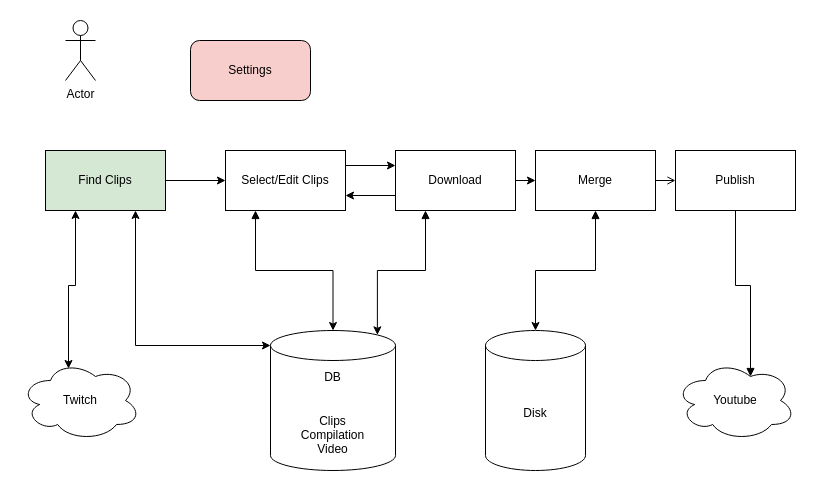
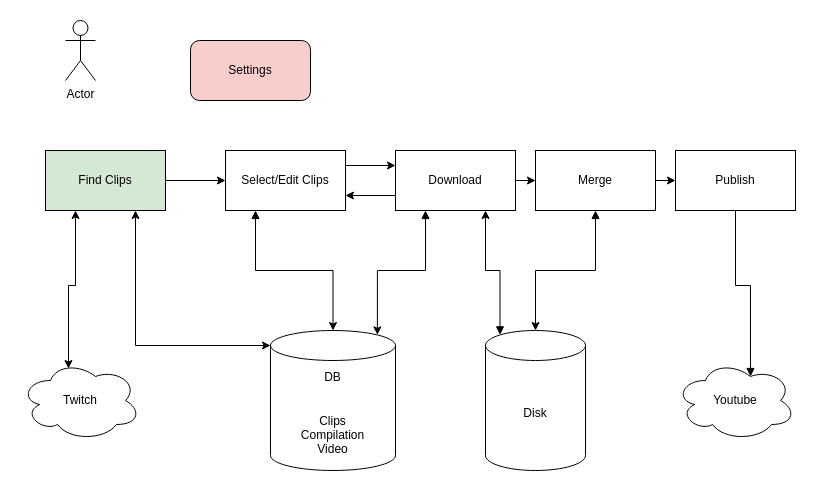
(669, 181) -> (667, 181)
none -> (494, 271)
